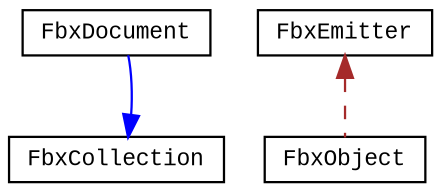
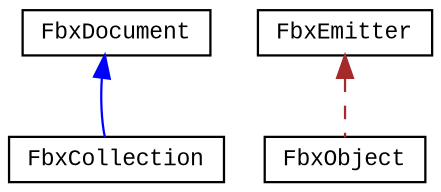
(132, 85) -> (102, 108)
